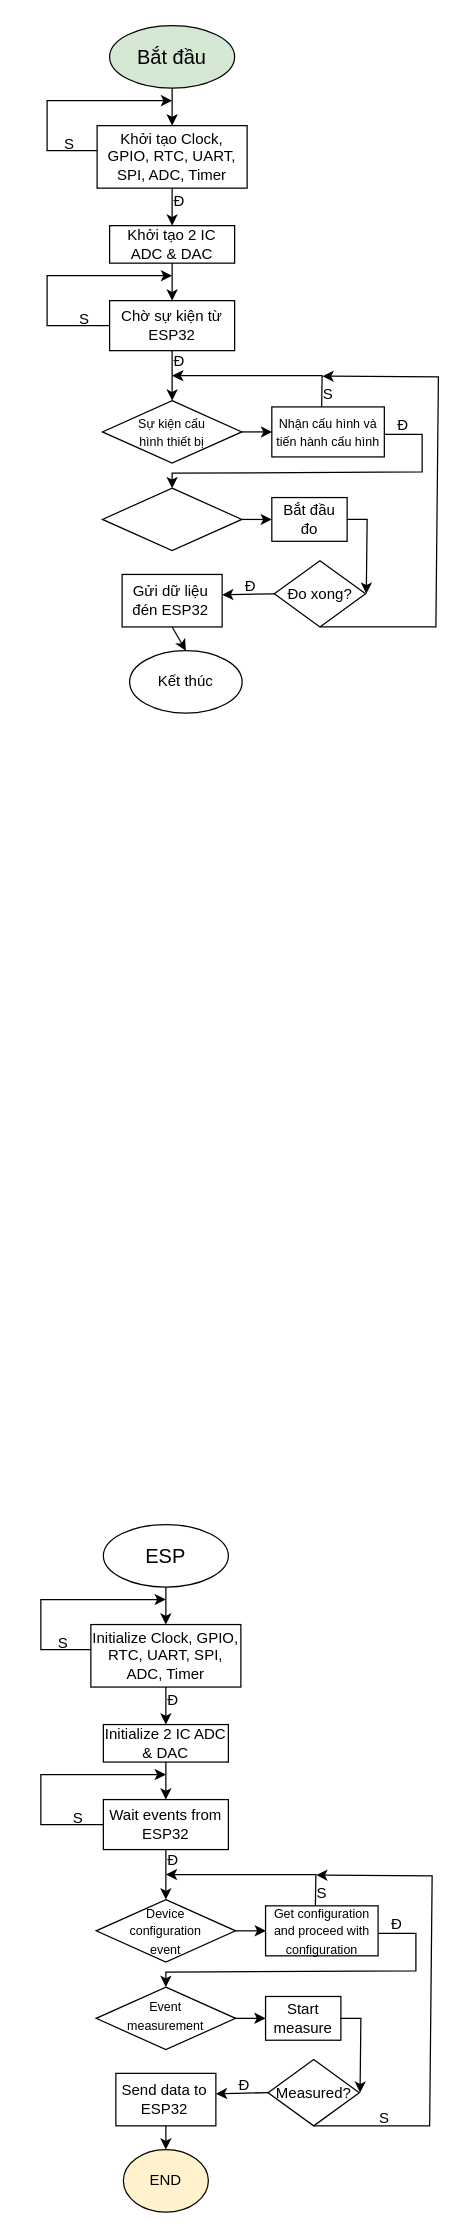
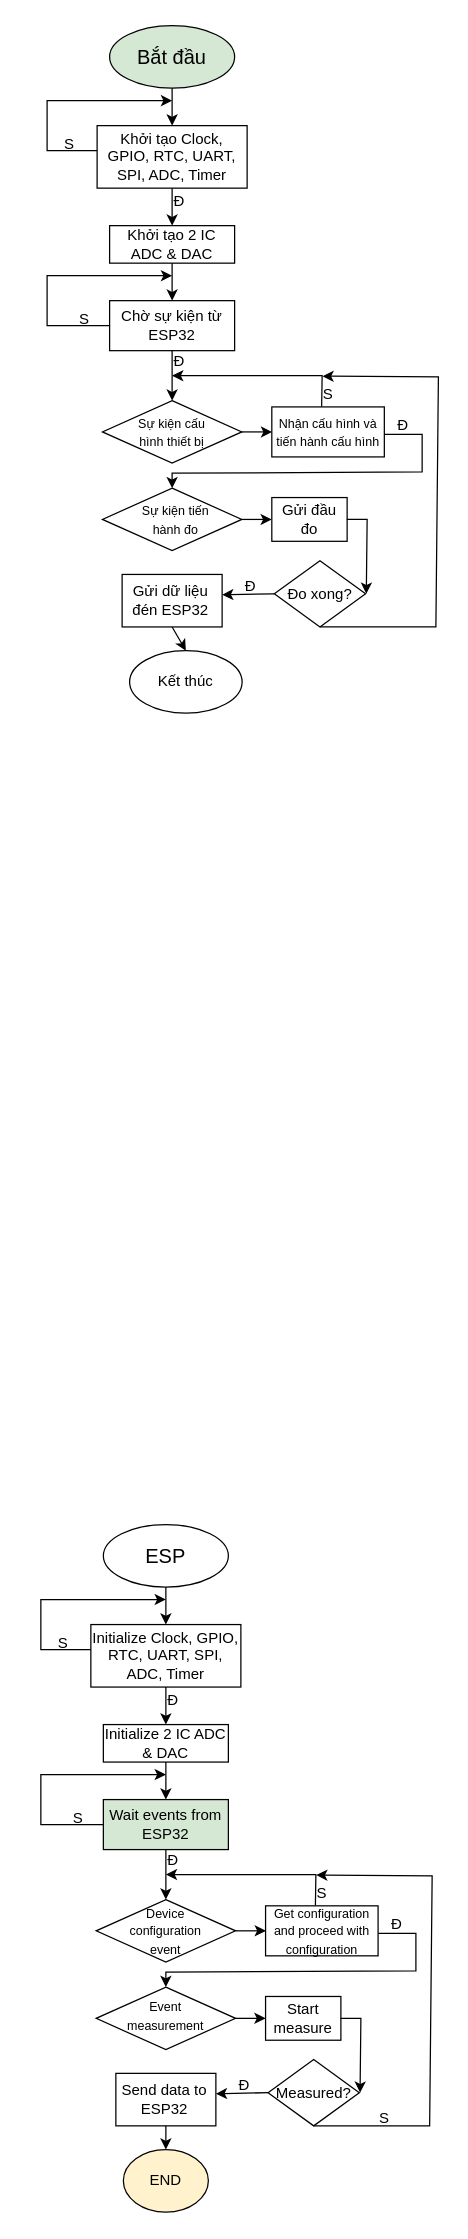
none -> (176, 519)
(309, 519) -> (309, 519)
(166, 1824) -> (166, 1824)
